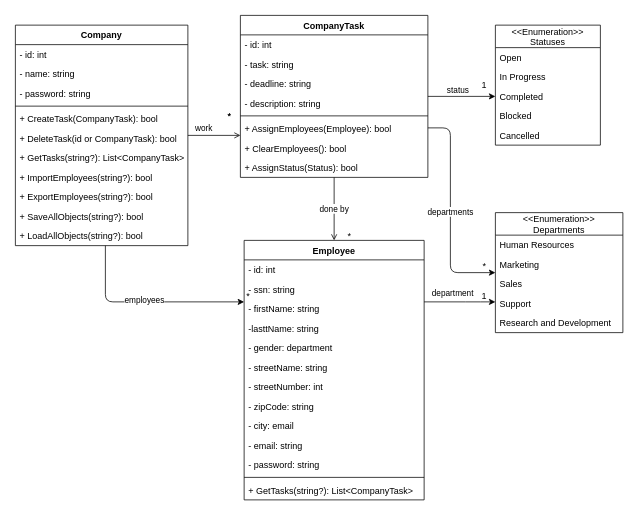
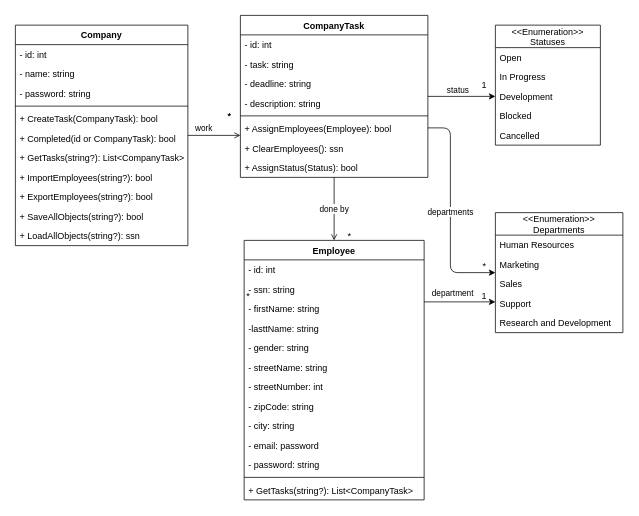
(521, 97) -> (526, 97)
(103, 139) -> (101, 139)
(298, 149) -> (297, 149)
(89, 236) -> (88, 236)
(105, 275) -> none
(295, 348) -> (284, 348)
(274, 426) -> (278, 426)
(279, 446) -> (285, 446)
